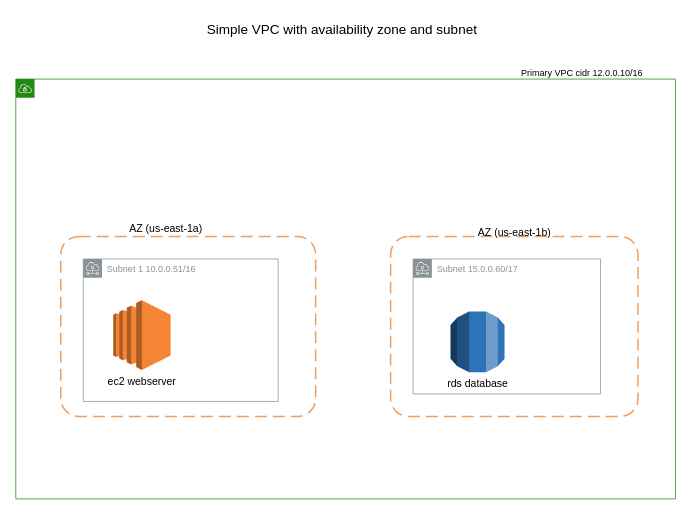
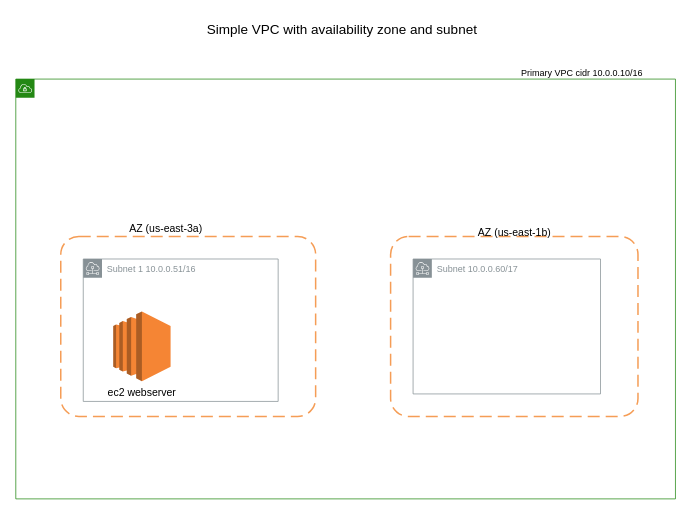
(582, 72) -> (582, 72)
(166, 229) -> (166, 229)
(480, 270) -> (480, 270)
(142, 335) -> (142, 347)
(477, 342) -> none
